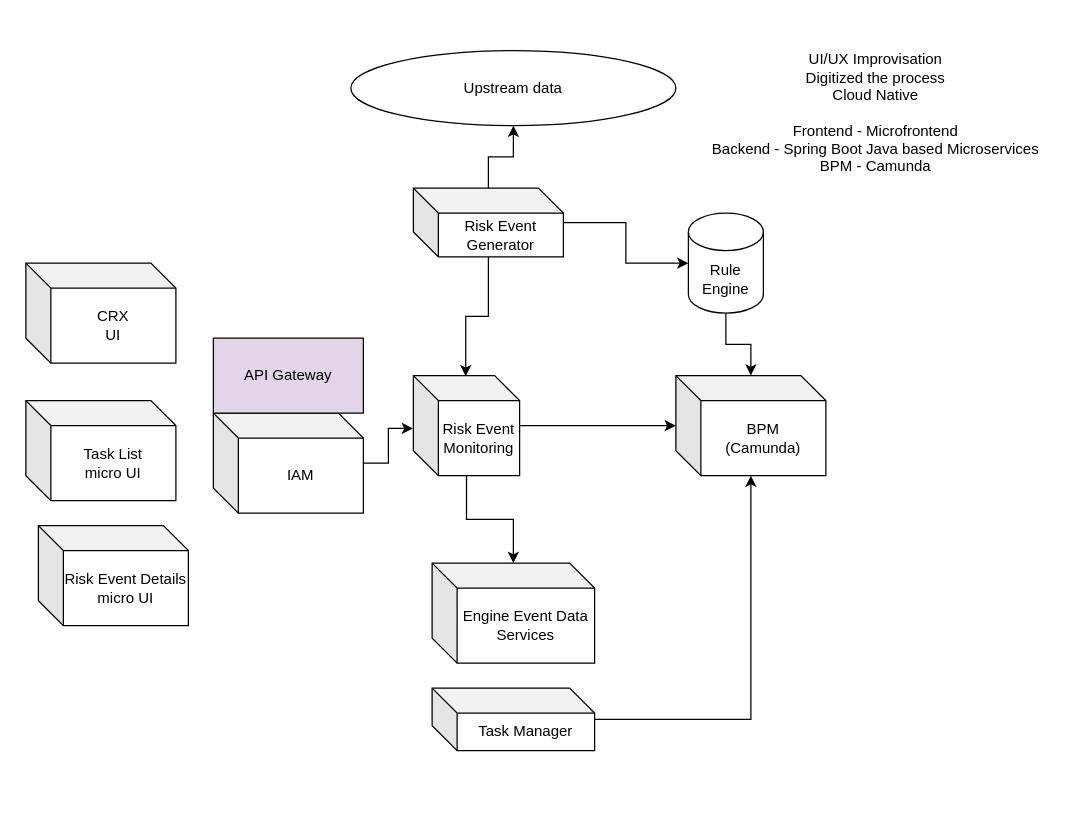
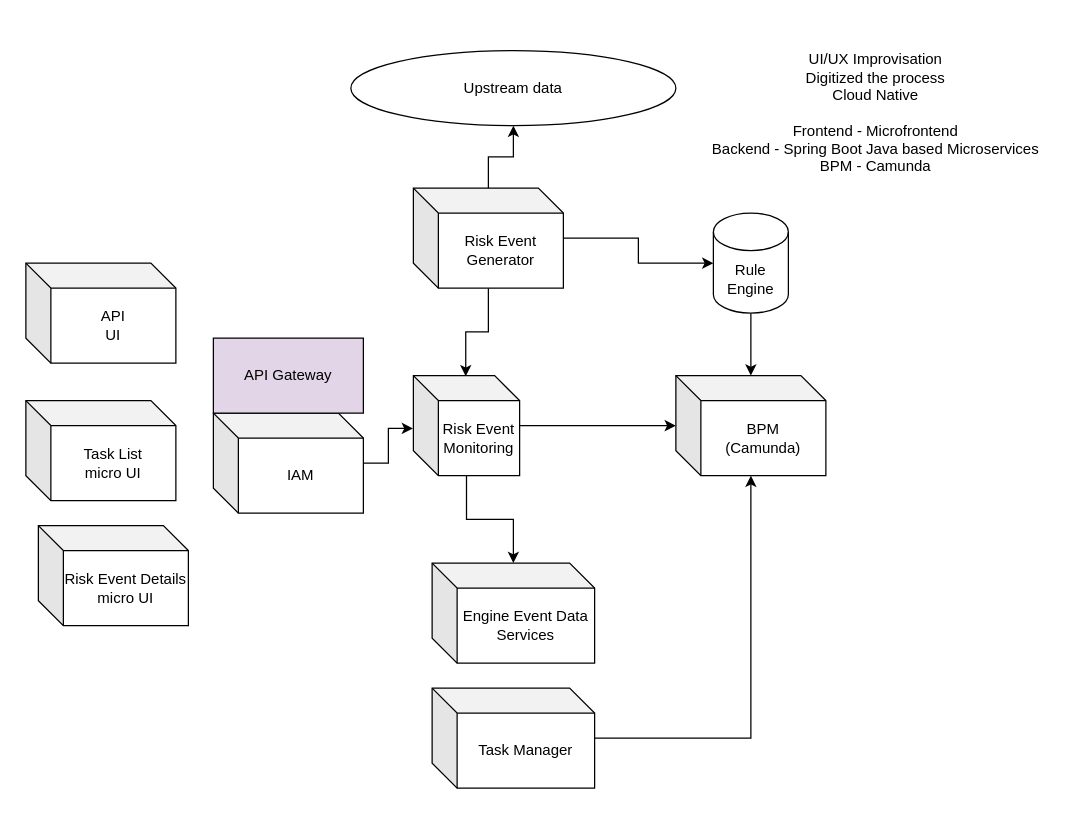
(488, 223) -> (488, 238)
(726, 263) -> (751, 263)
(113, 326) -> (113, 326)
(513, 719) -> (513, 738)
